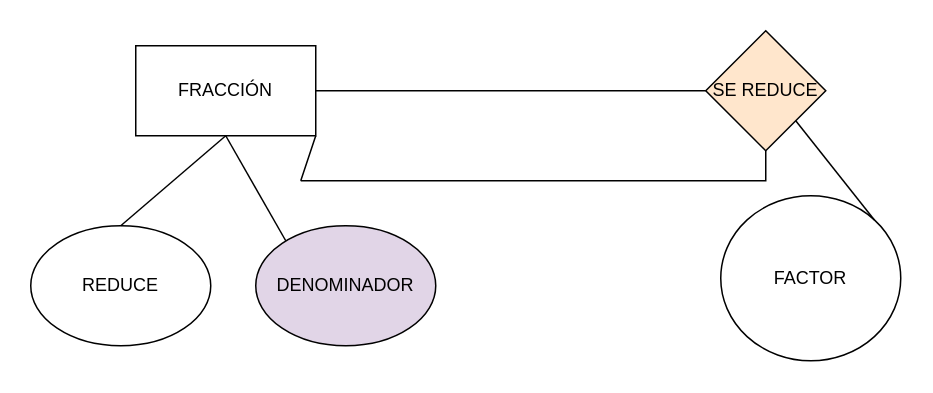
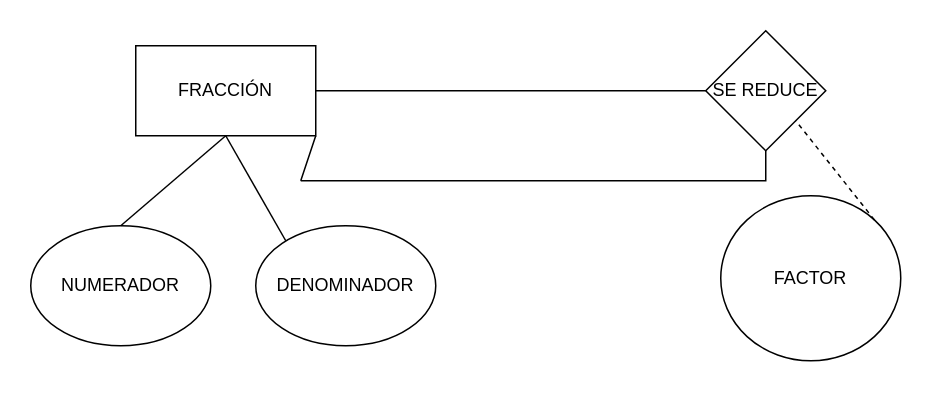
(766, 91) -> (766, 91)
(834, 169) -> (834, 169)
(121, 286) -> (121, 286)
(346, 286) -> (346, 286)
